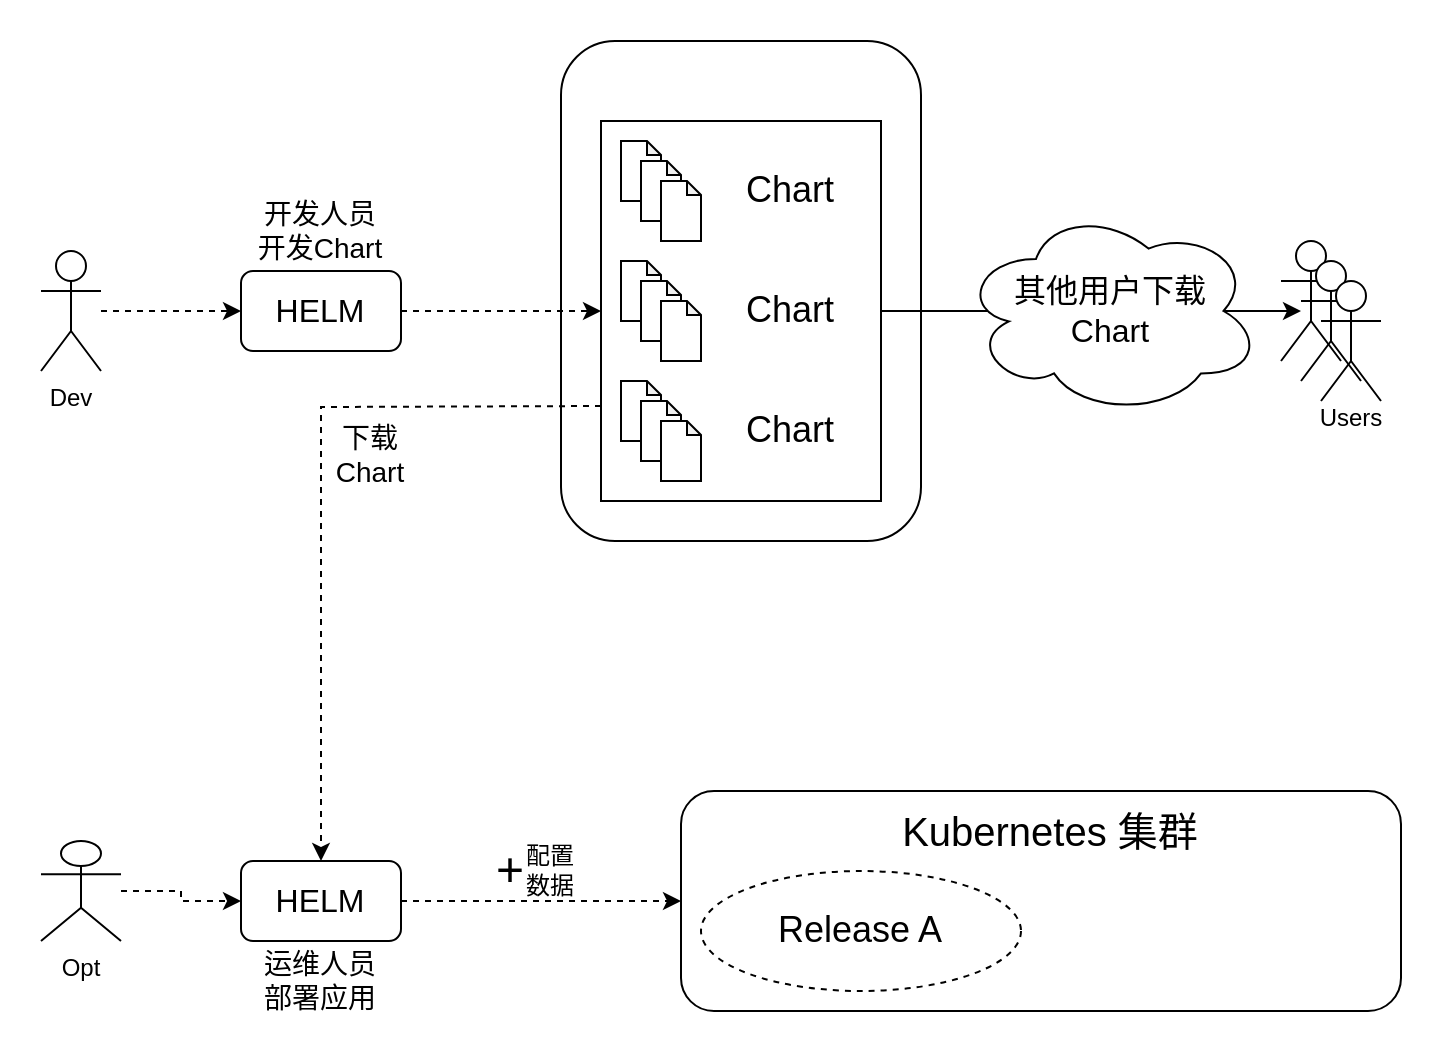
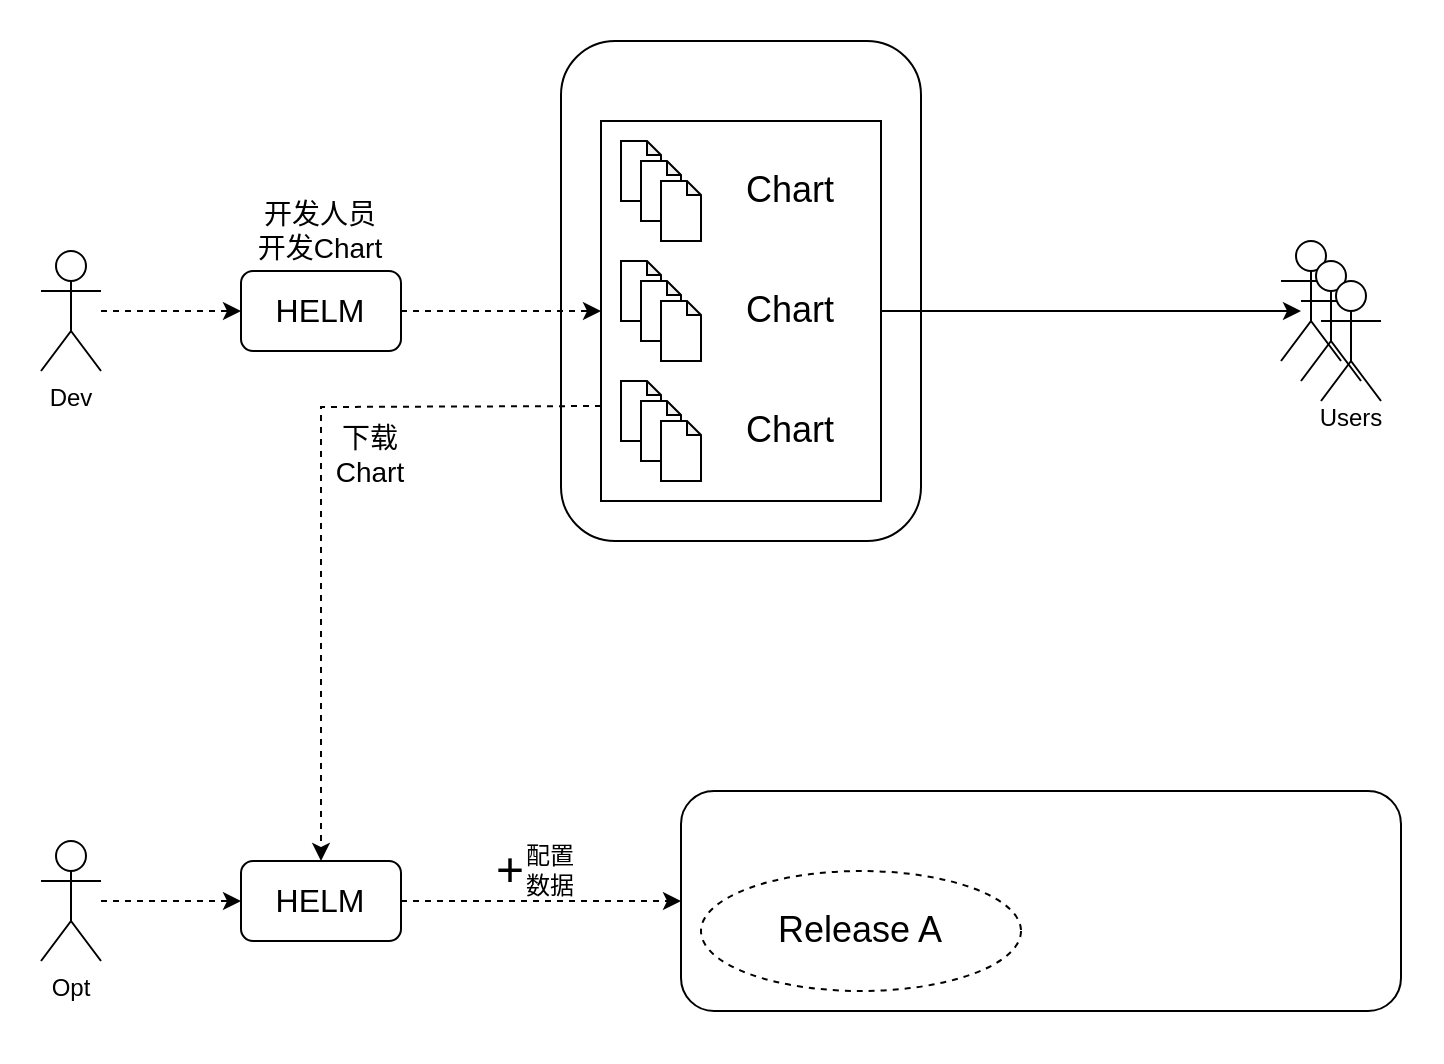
(1111, 311) -> none
(1051, 831) -> none
(81, 891) -> (71, 901)
(321, 981) -> none
